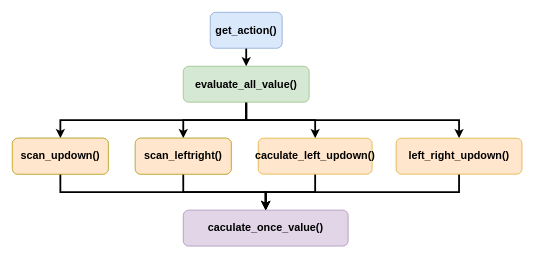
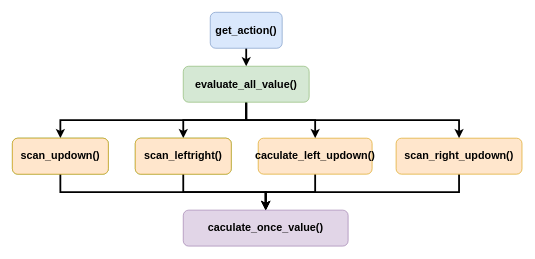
(459, 156) -> (459, 156)
